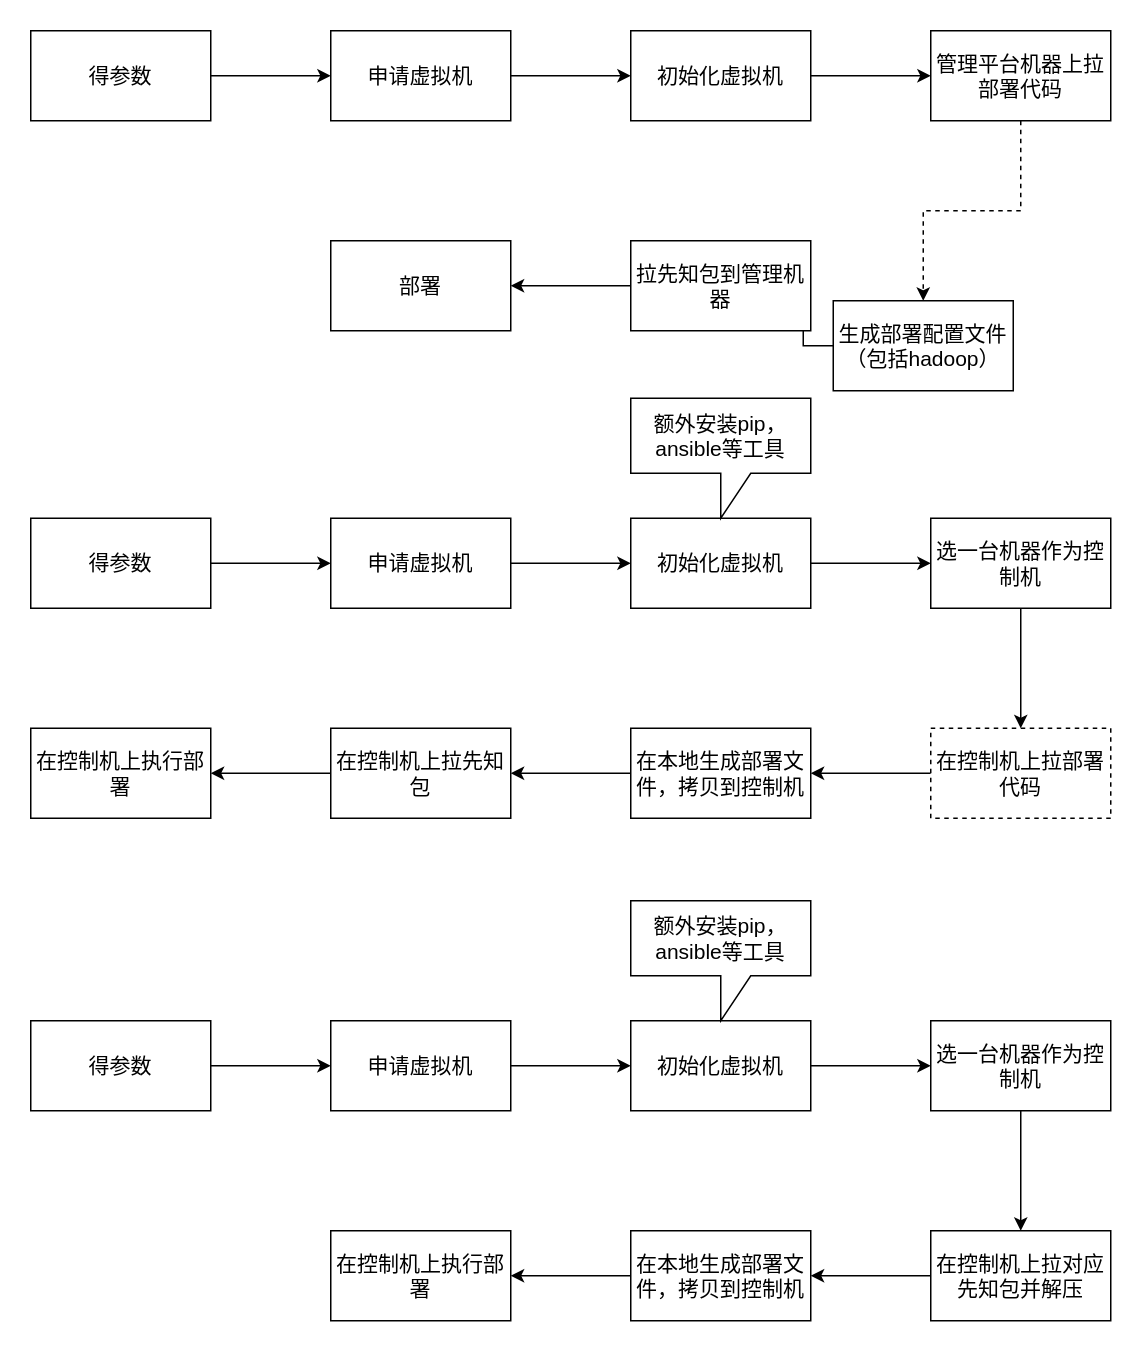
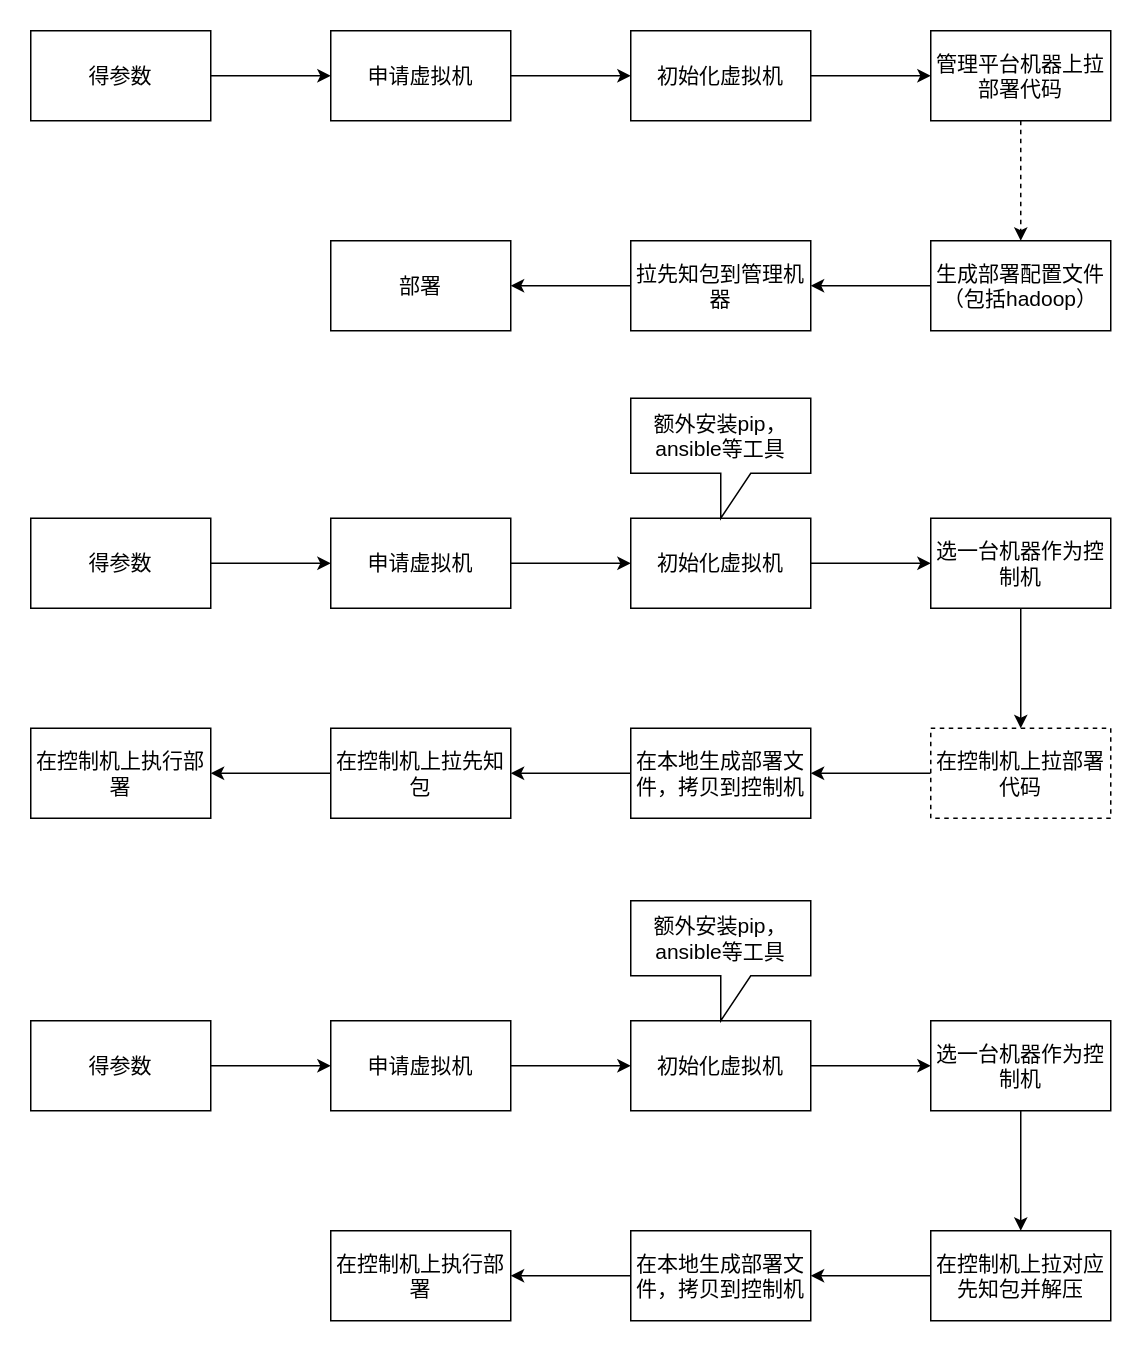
(923, 346) -> (1021, 286)
